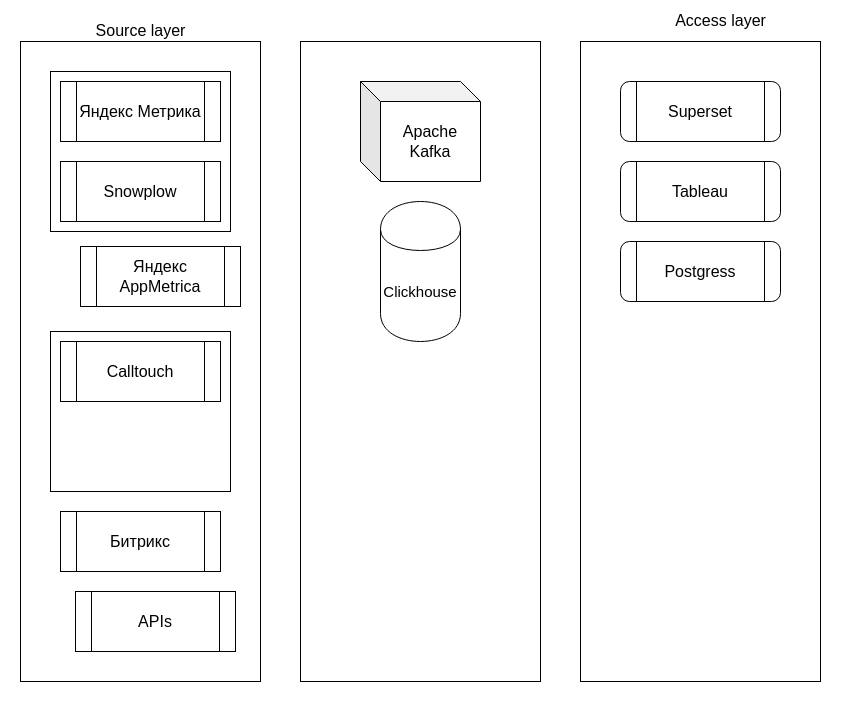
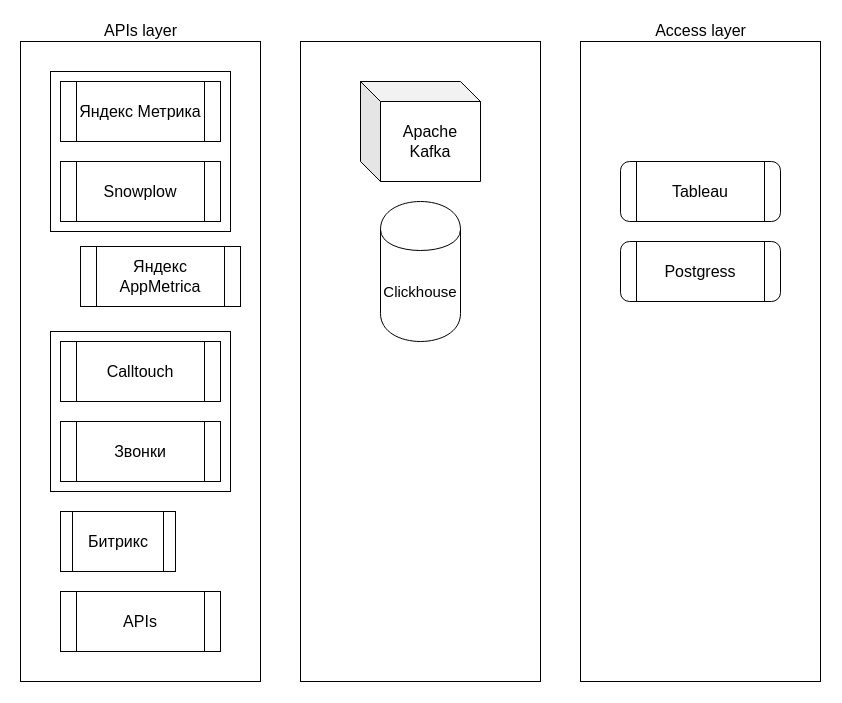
(721, 21) -> (701, 31)
(141, 31) -> (141, 31)
(701, 112) -> none
none -> (141, 452)
(141, 542) -> (118, 542)
(156, 622) -> (141, 622)
